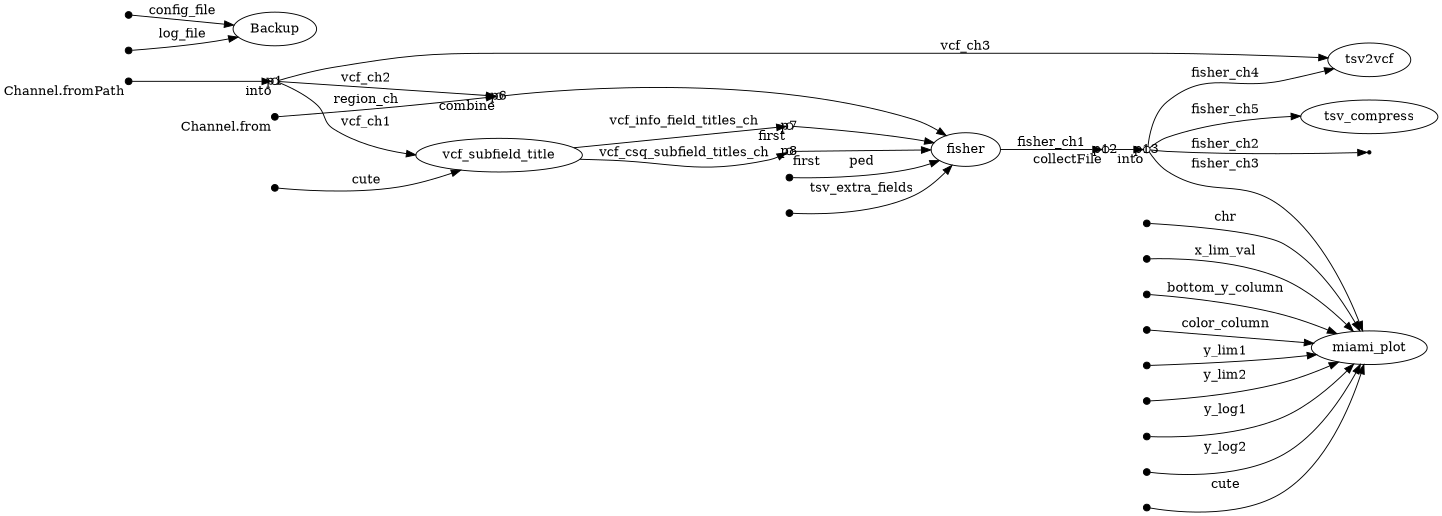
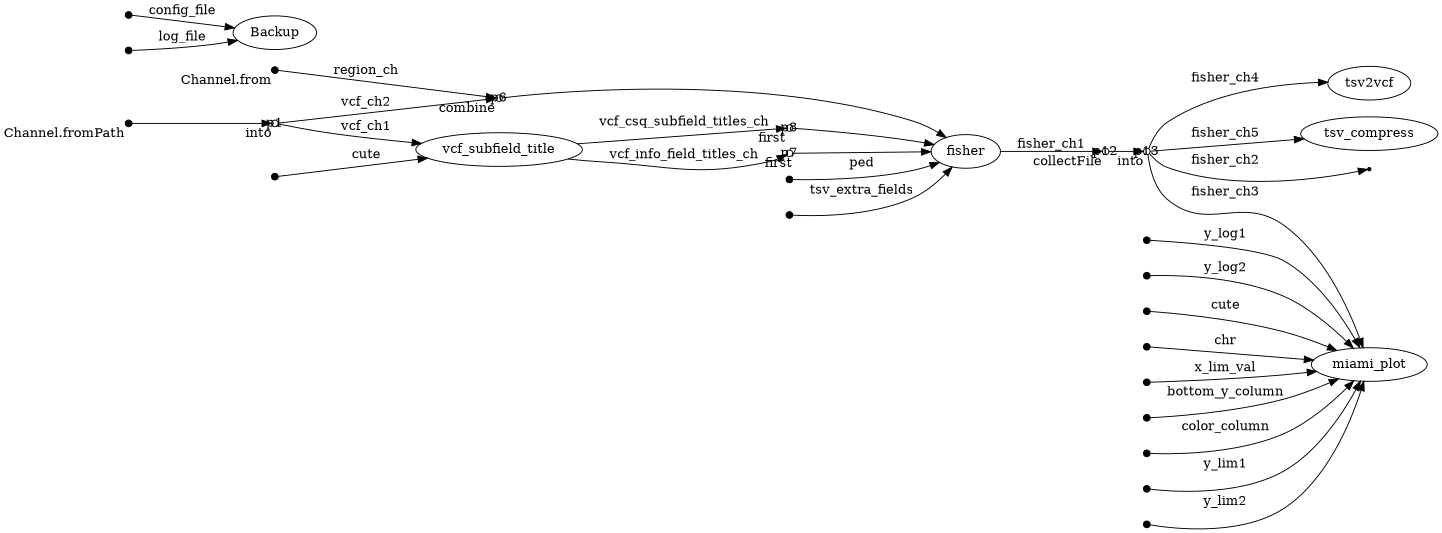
(797, 53) -> none
